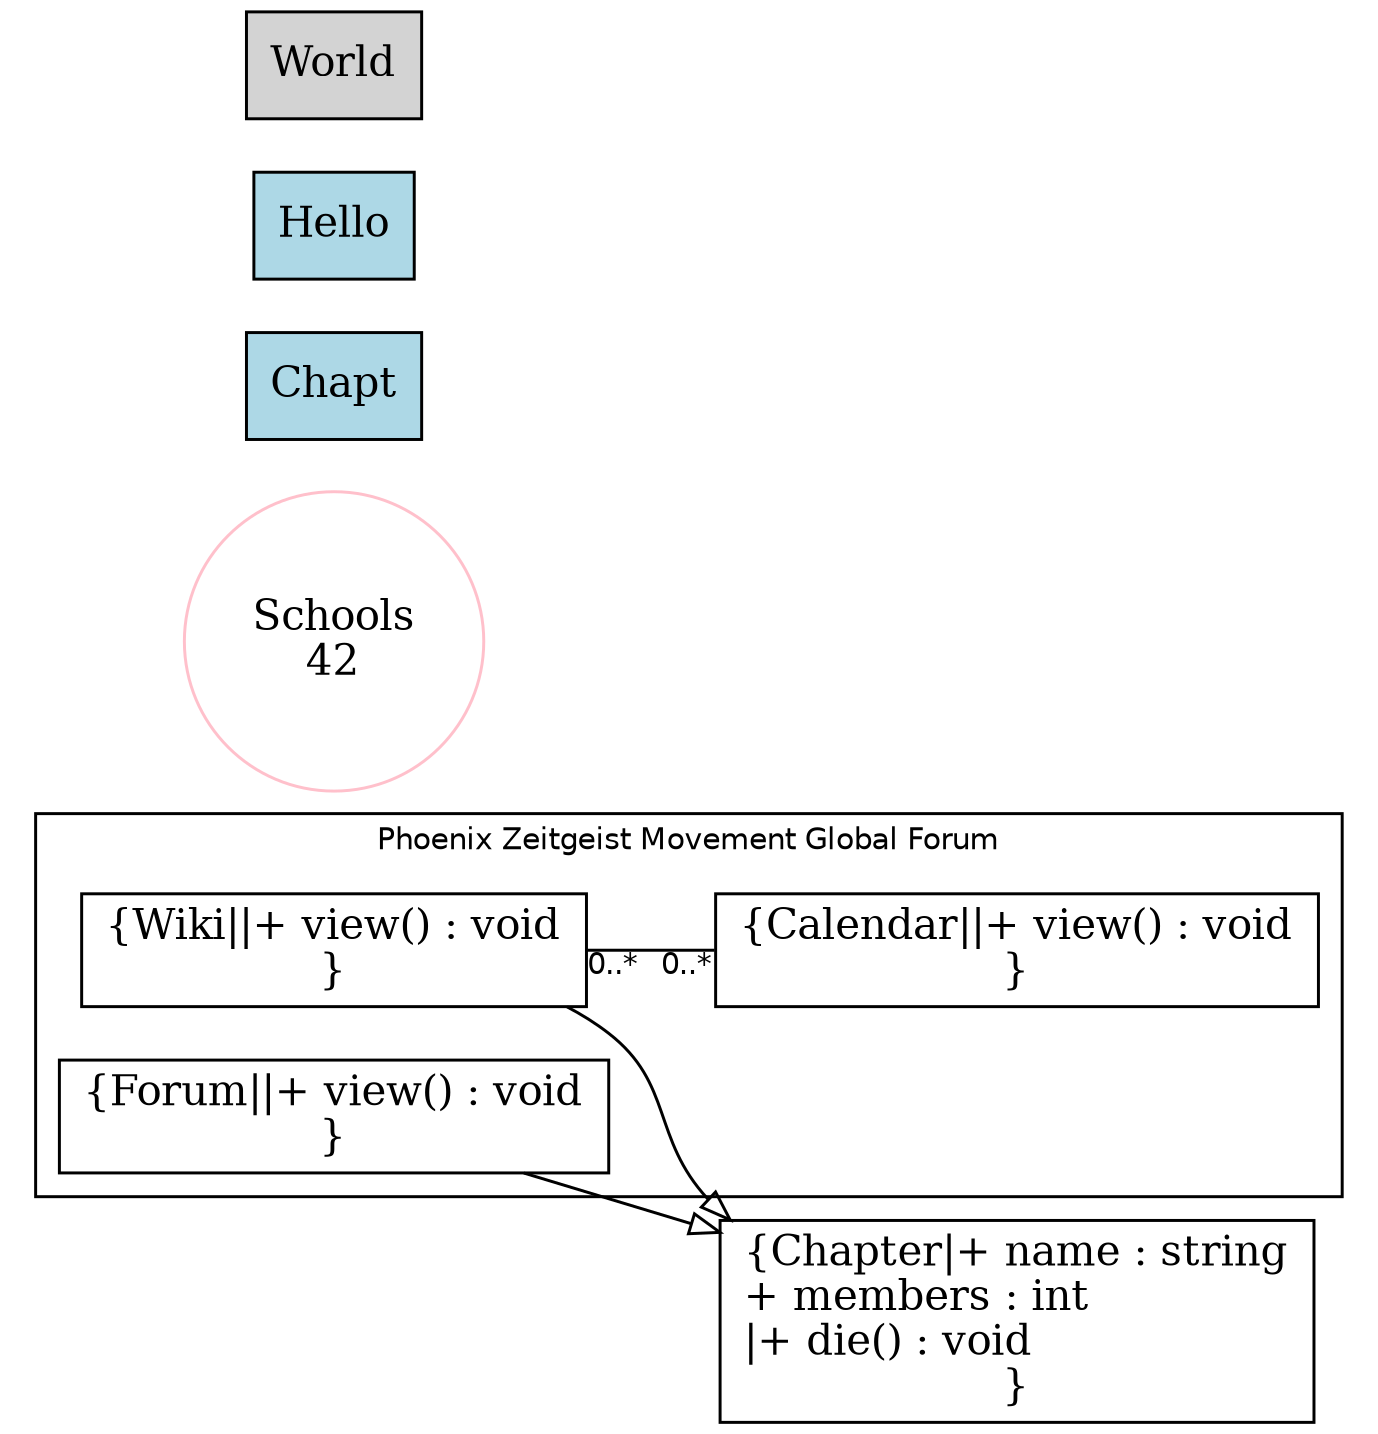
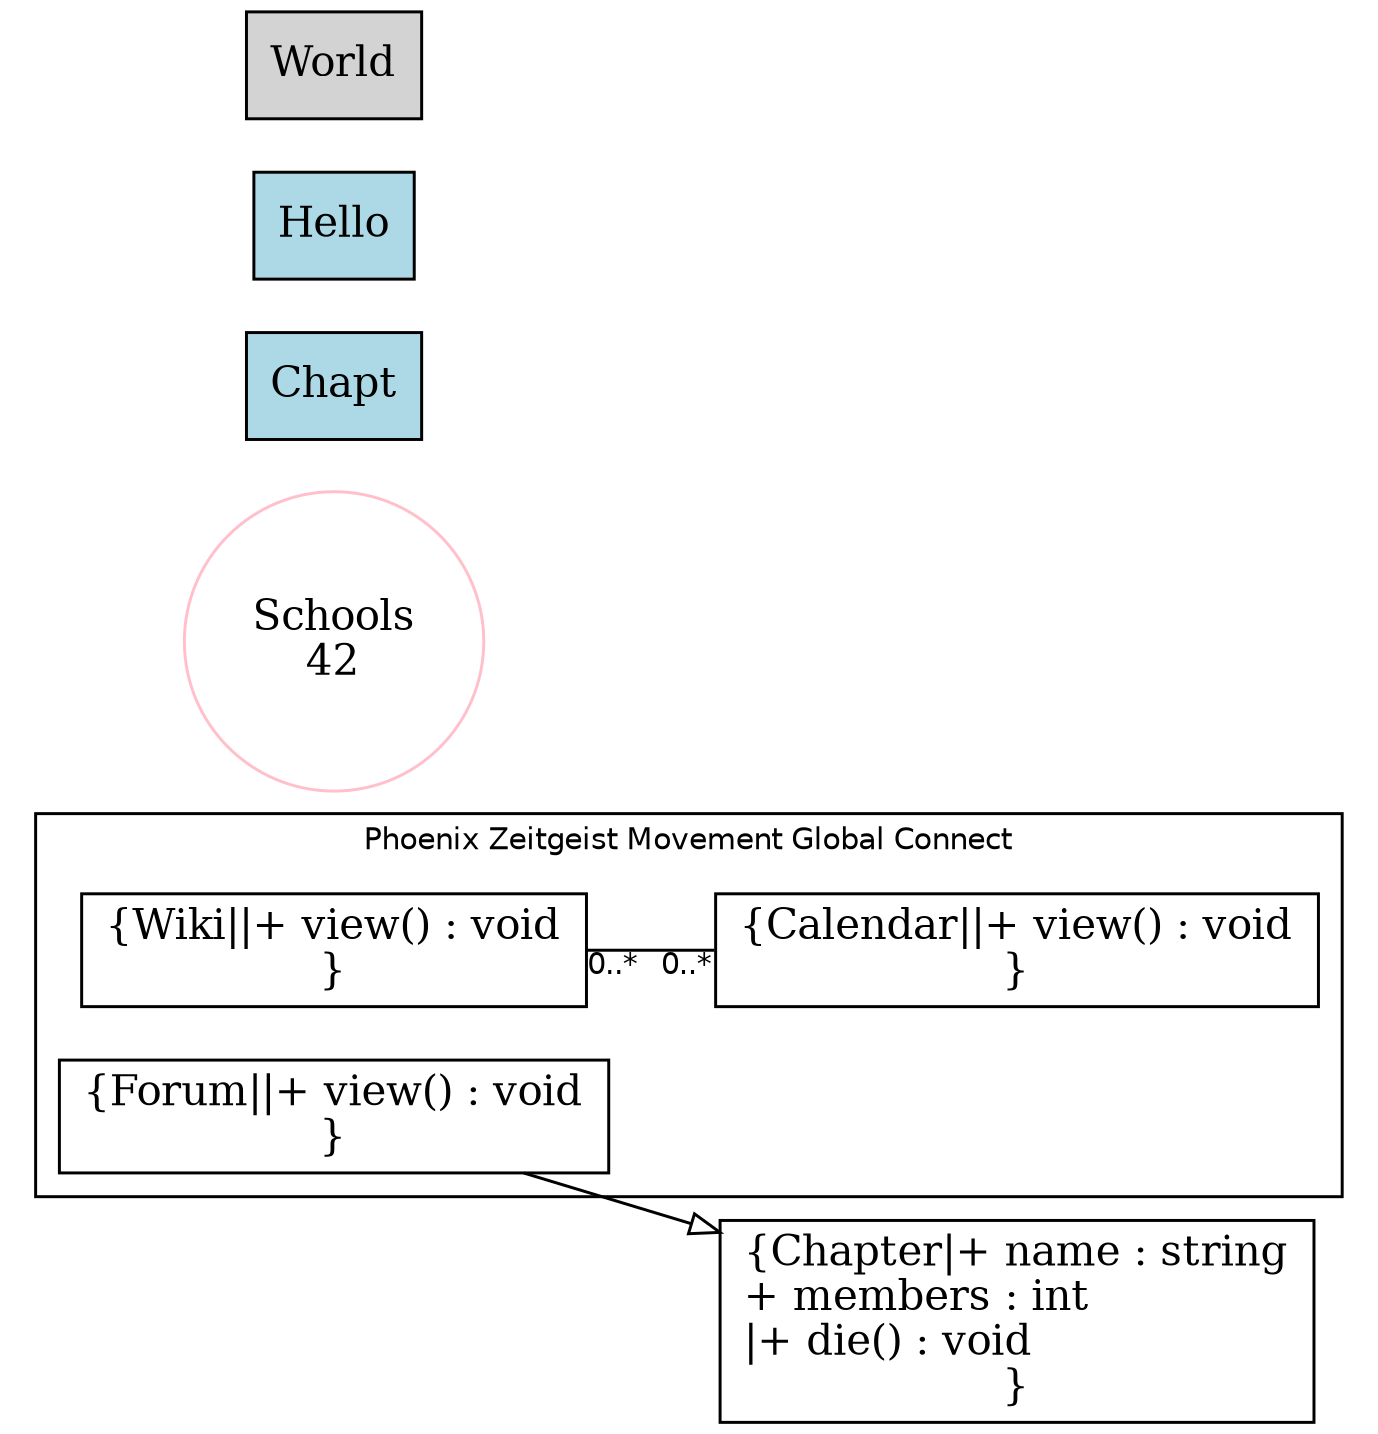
(689, 842) -> (689, 842)
(653, 1090) -> none
